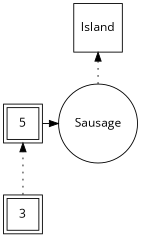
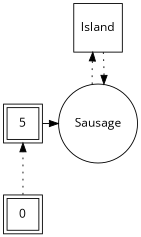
none -> (104, 64)
(23, 214) -> (23, 214)
